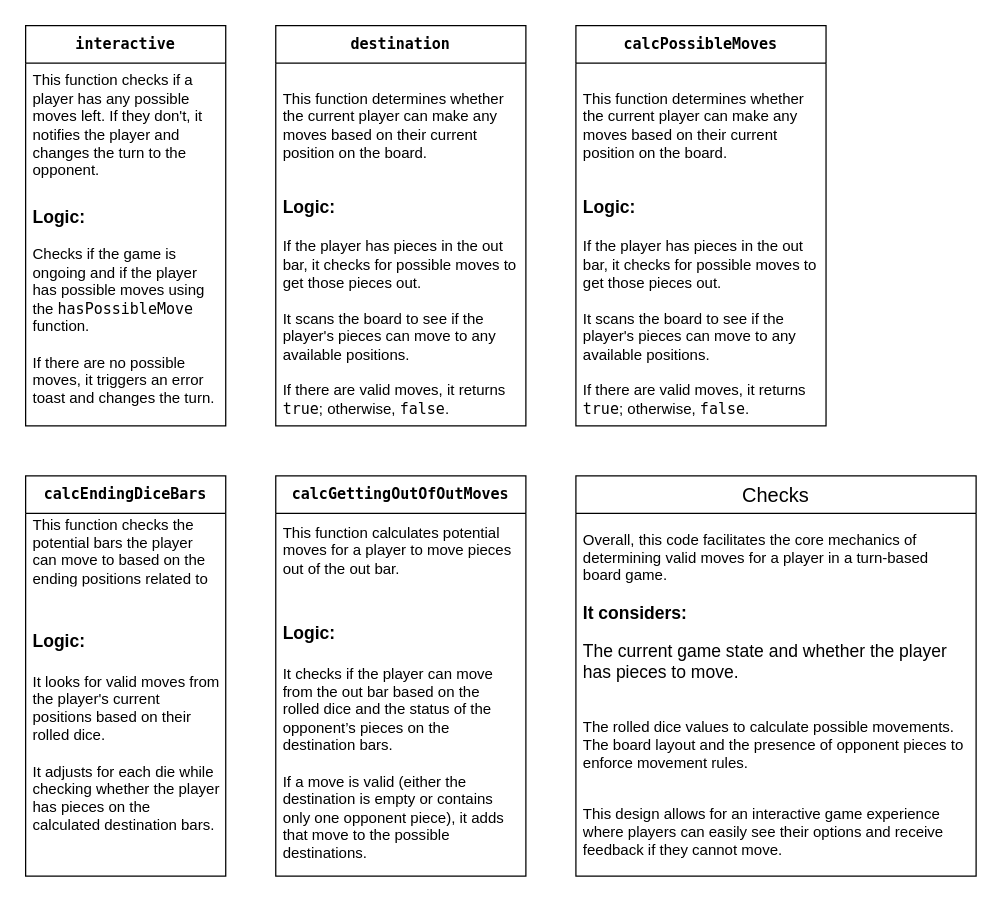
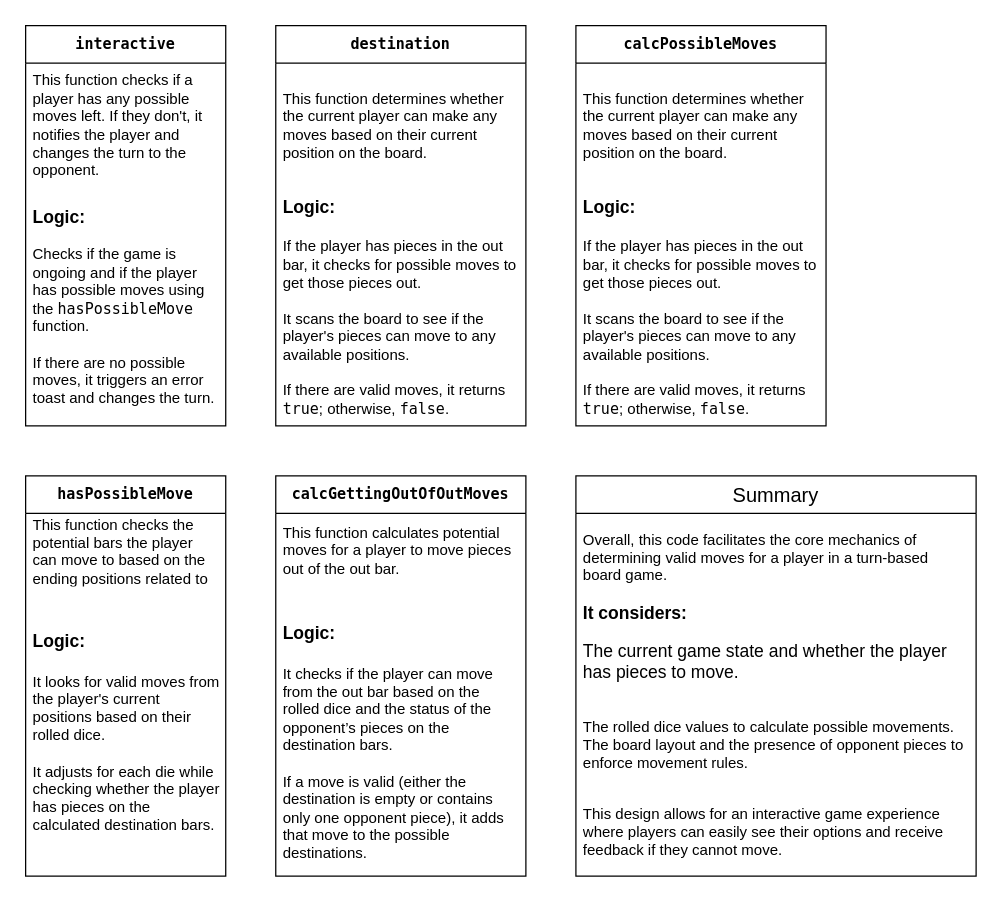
(126, 494) -> (126, 494)
(776, 494) -> (776, 494)
